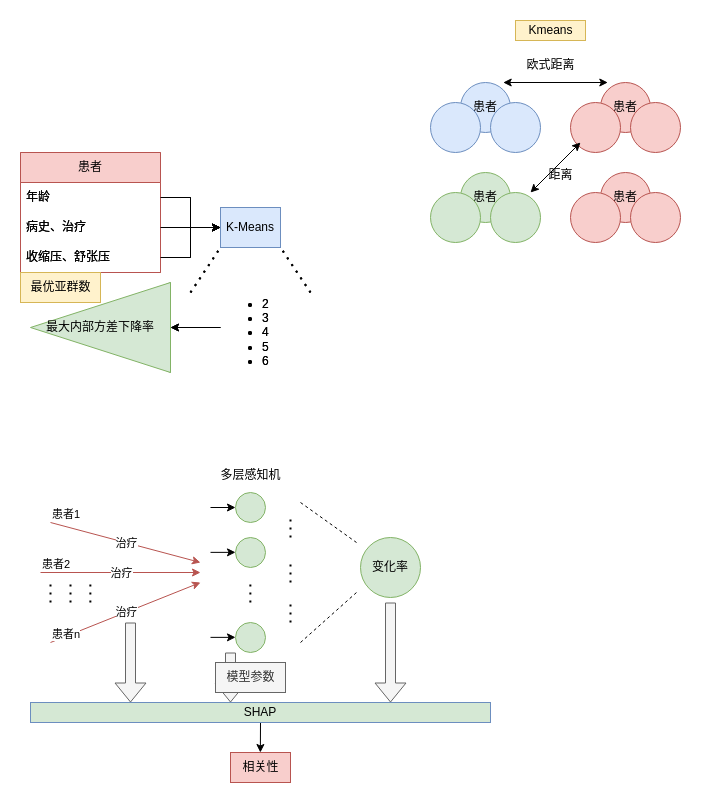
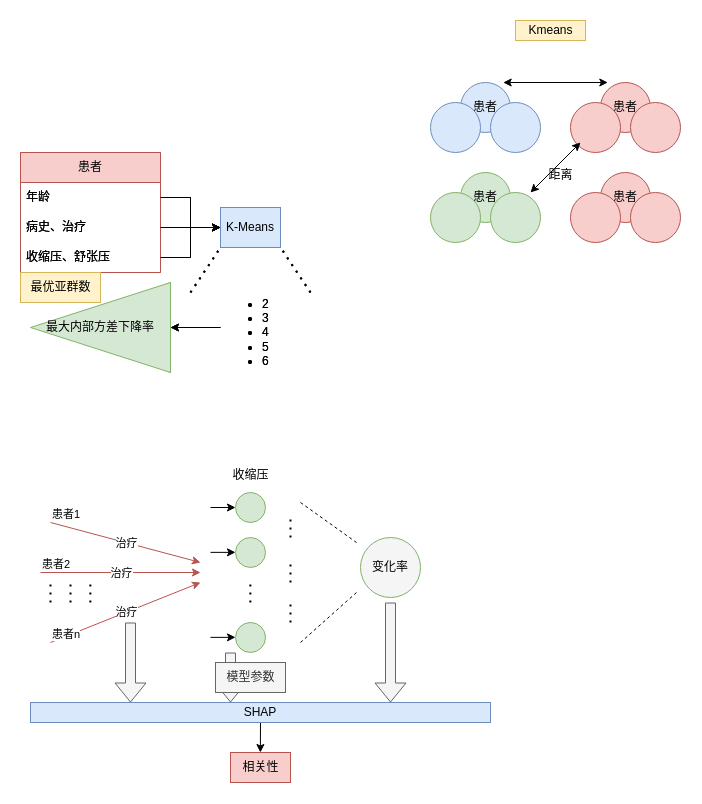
(551, 66) -> none
(251, 476) -> (251, 476)
(391, 568) -> (391, 568)
(261, 713) -> (261, 713)
